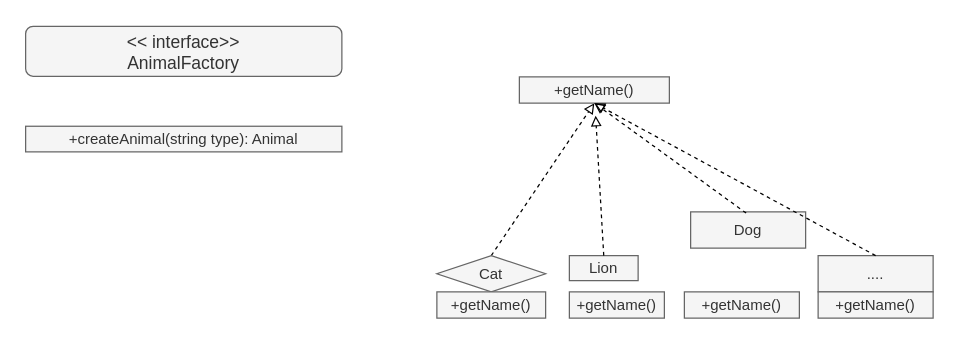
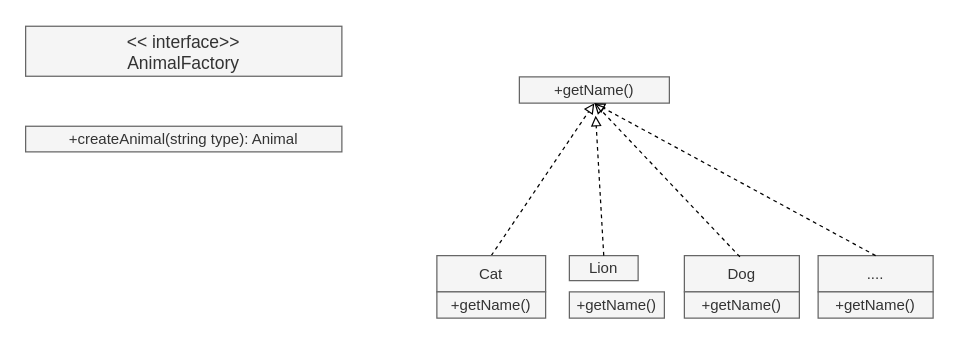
(184, 51) -> (184, 51)
(748, 230) -> (742, 274)
(491, 274) -> (491, 274)
